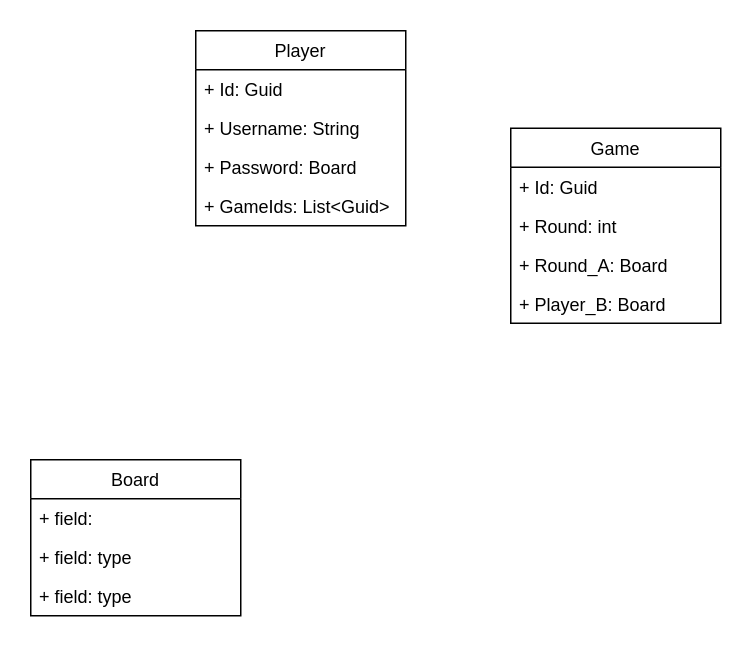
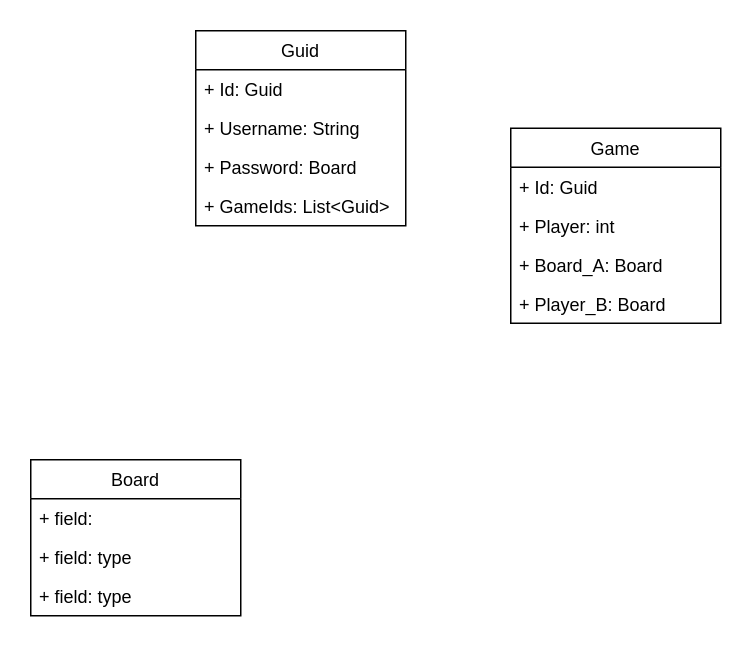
(300, 51) -> (300, 51)
(570, 227) -> (573, 227)
(593, 266) -> (593, 266)
